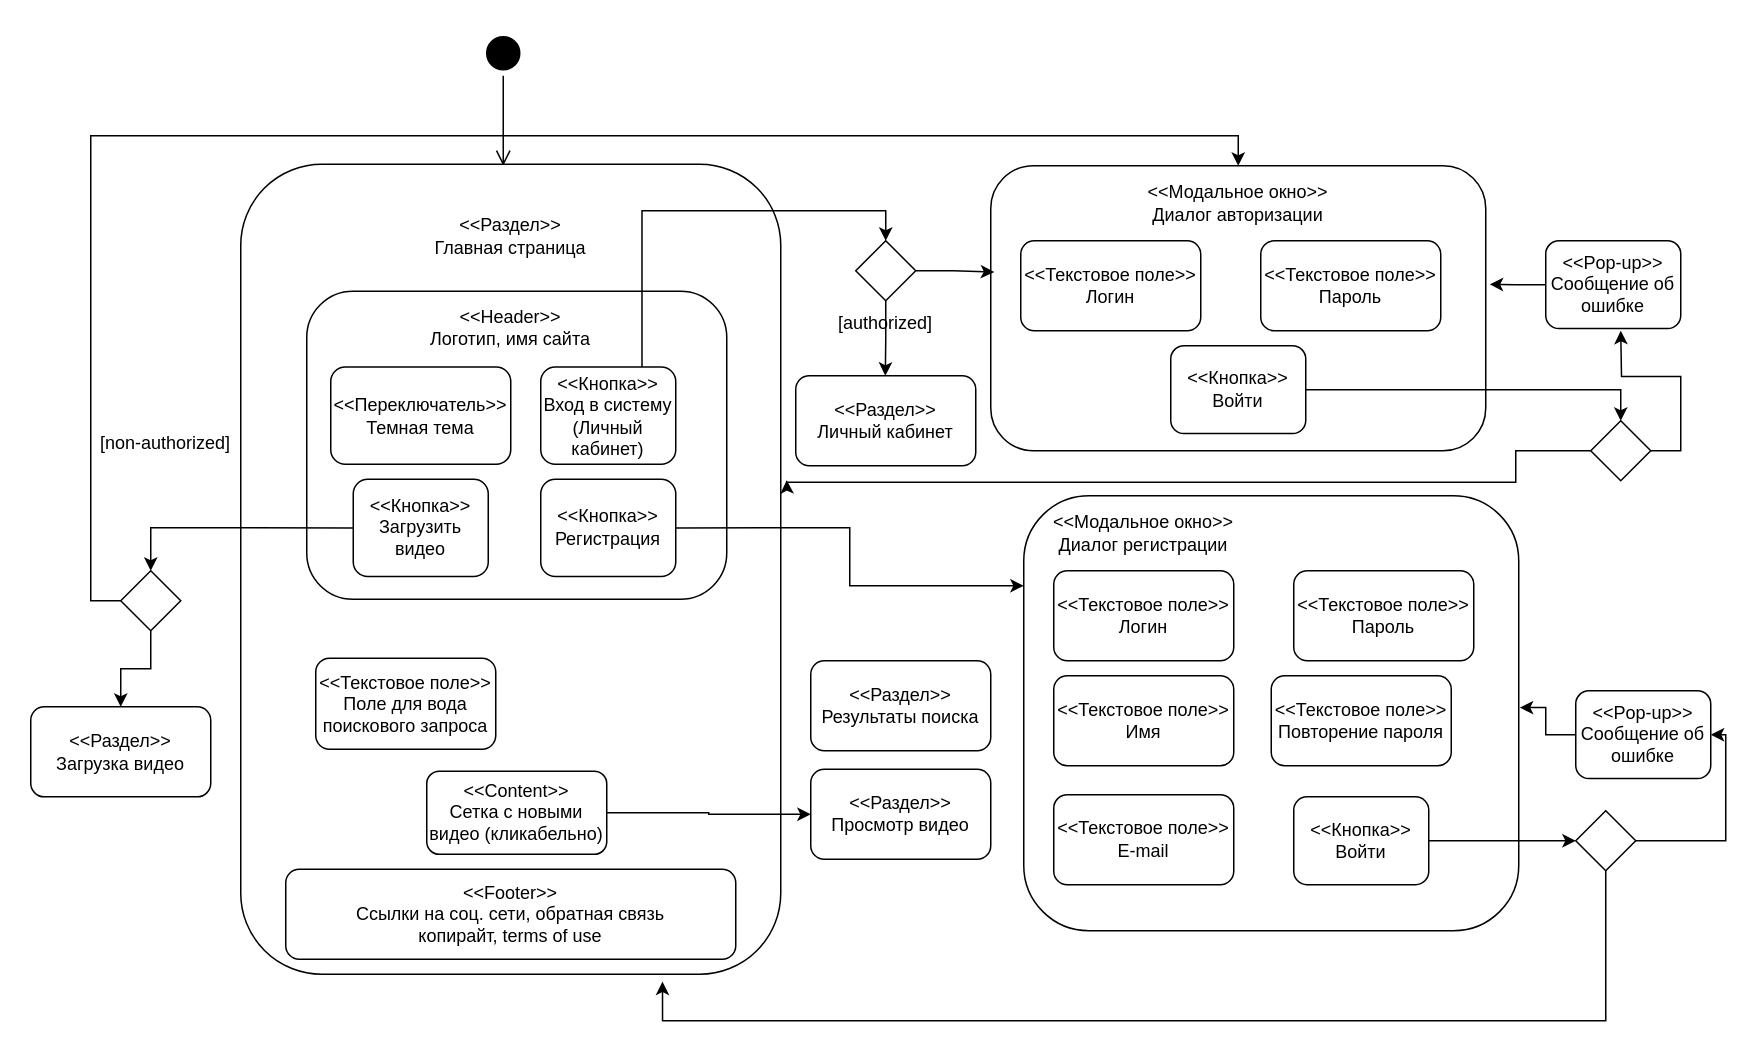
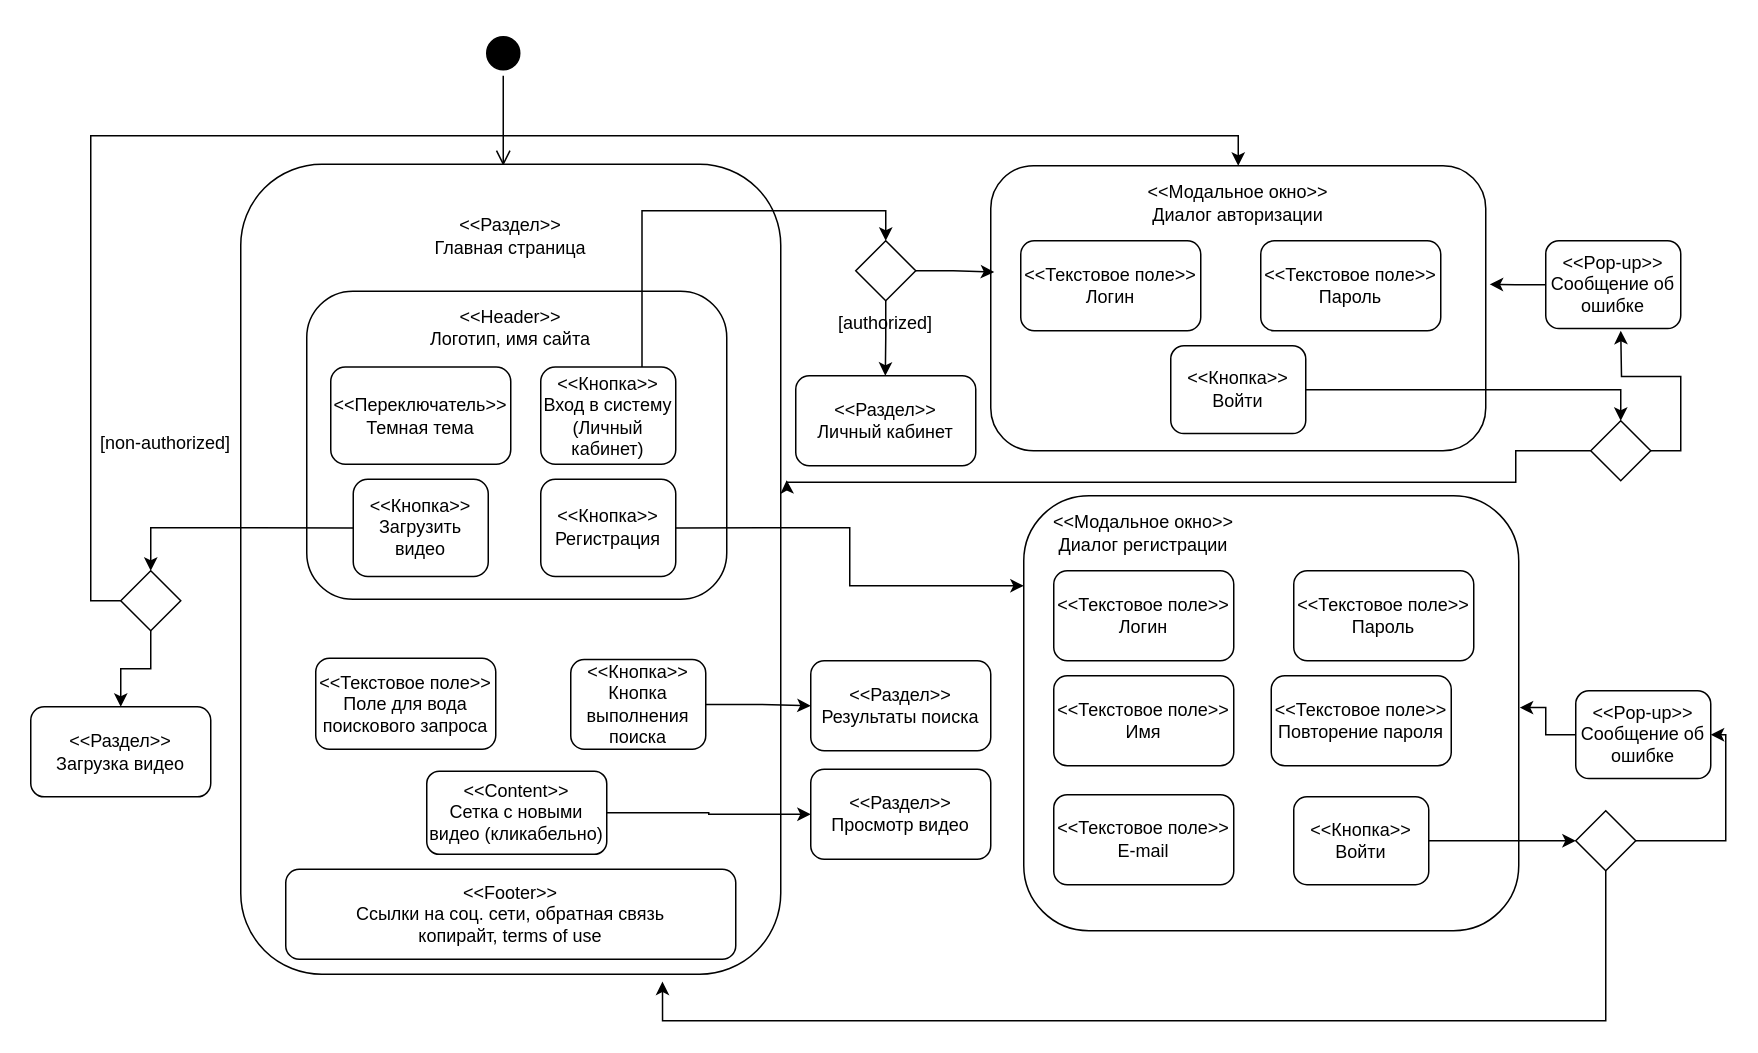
none -> (638, 704)
none -> (753, 704)
